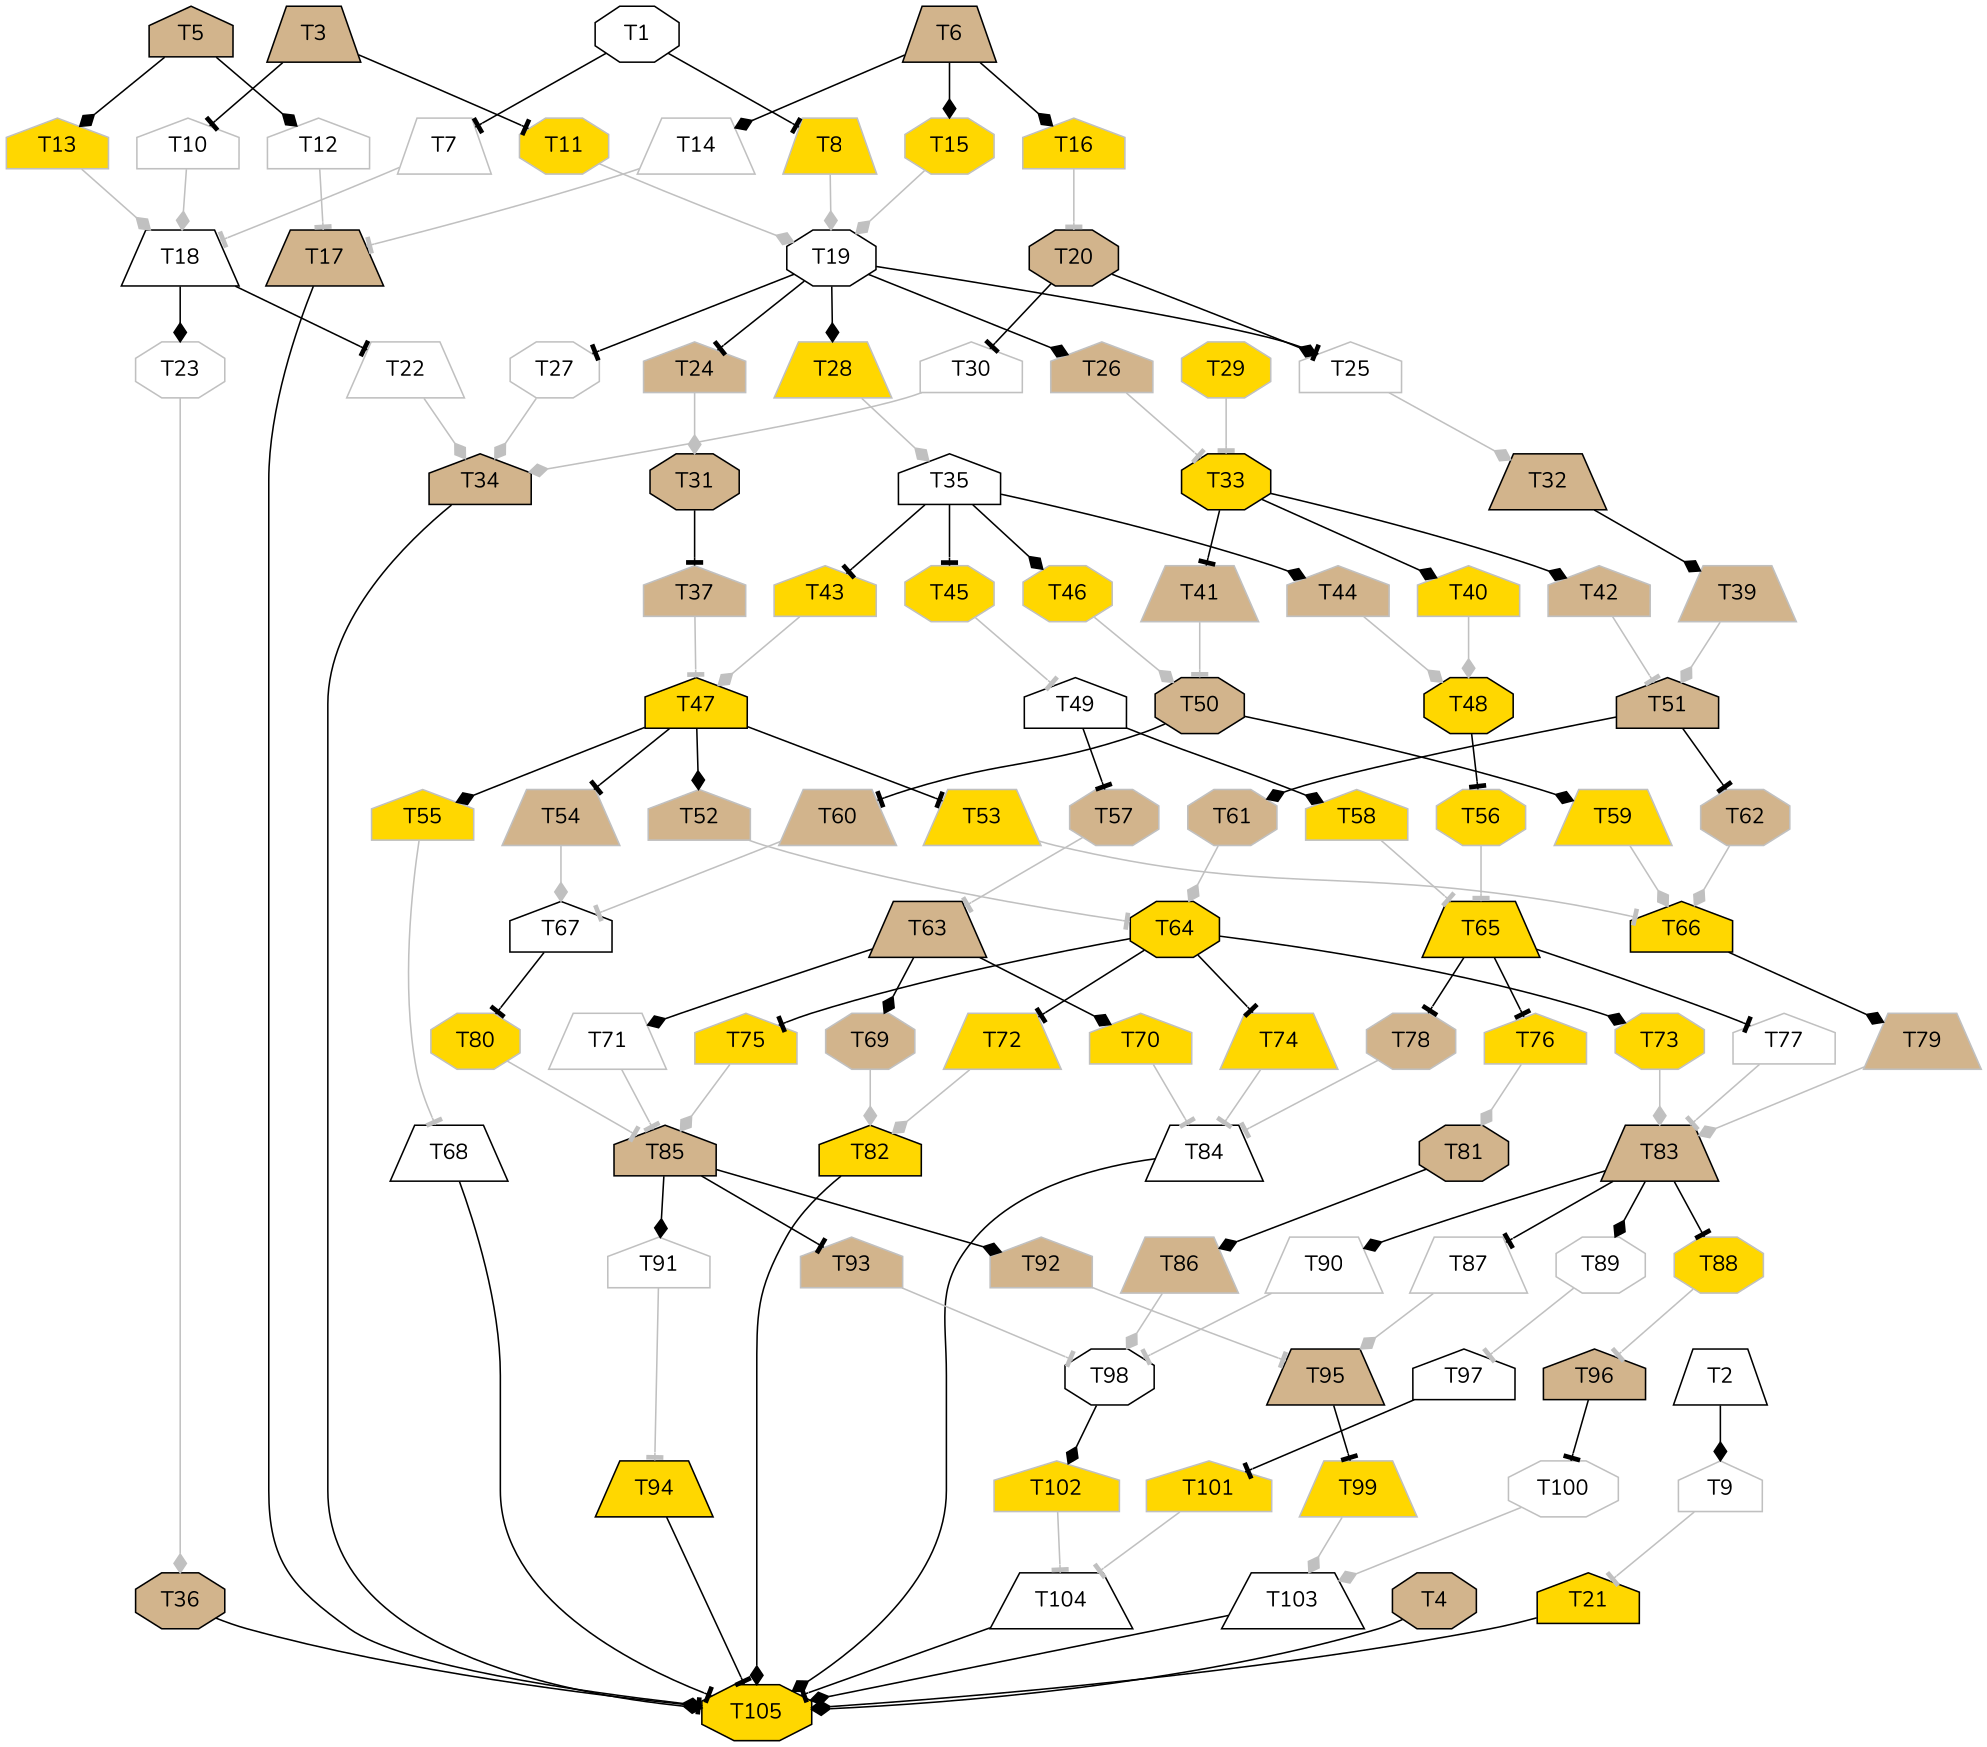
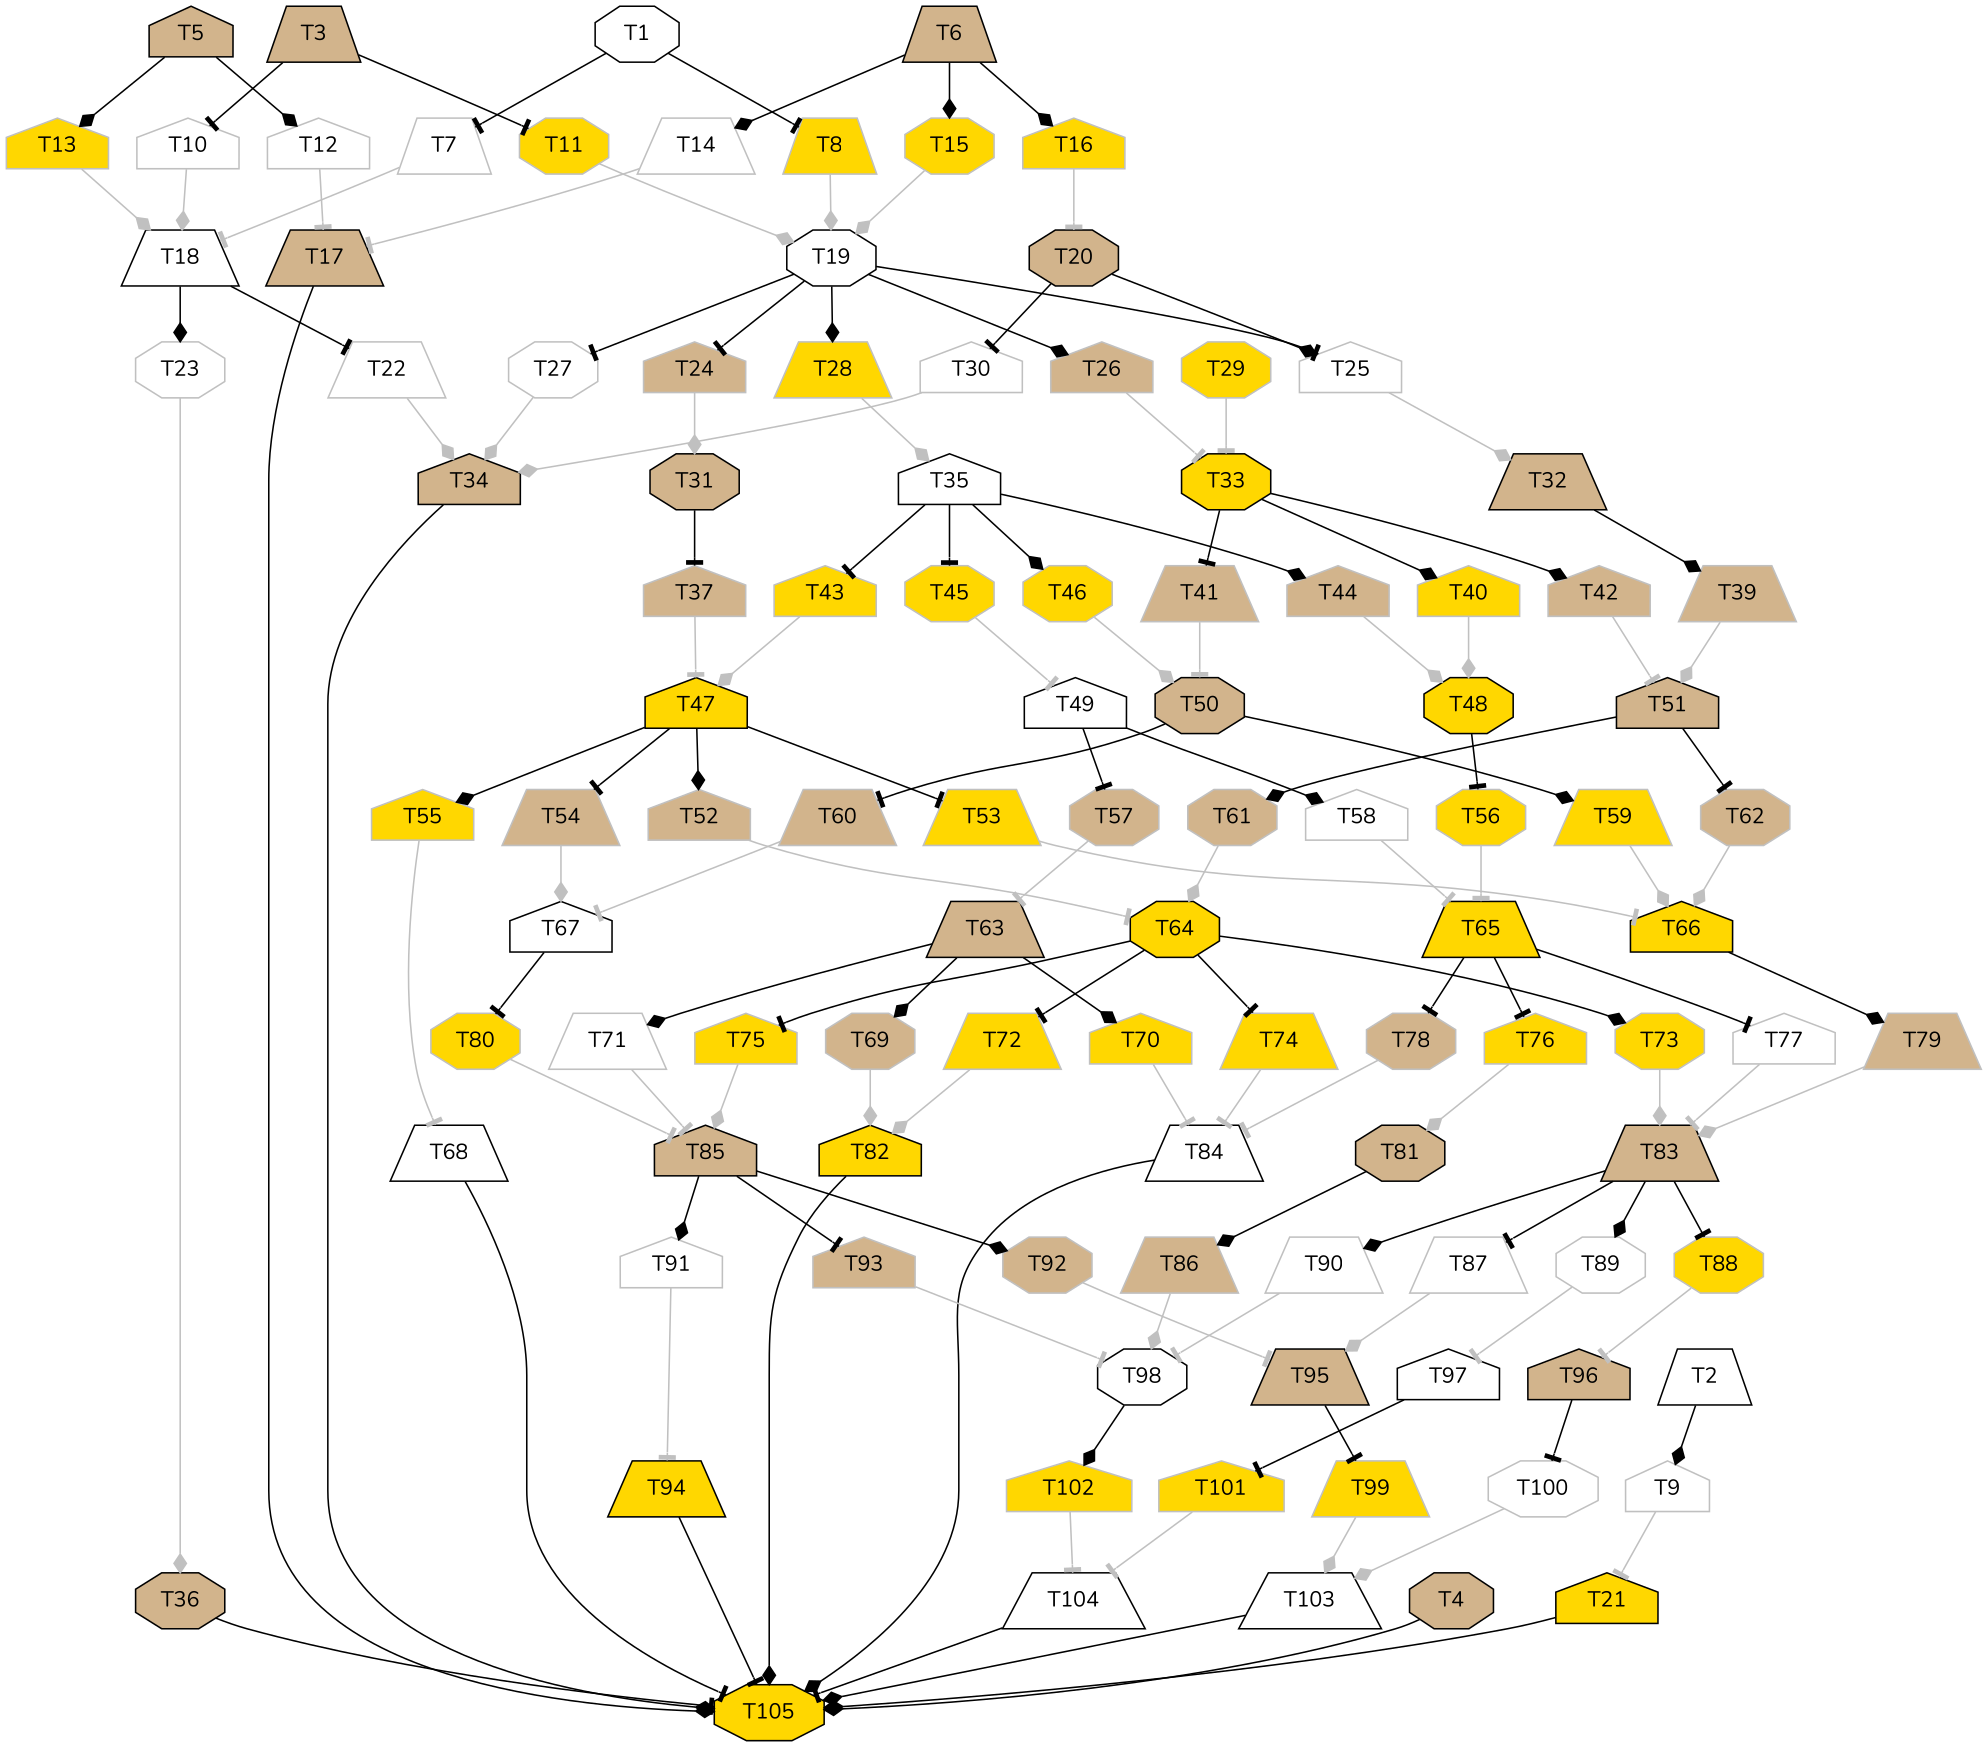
(1357, 817) -> (1357, 817)
(1041, 1265) -> (1047, 1265)
